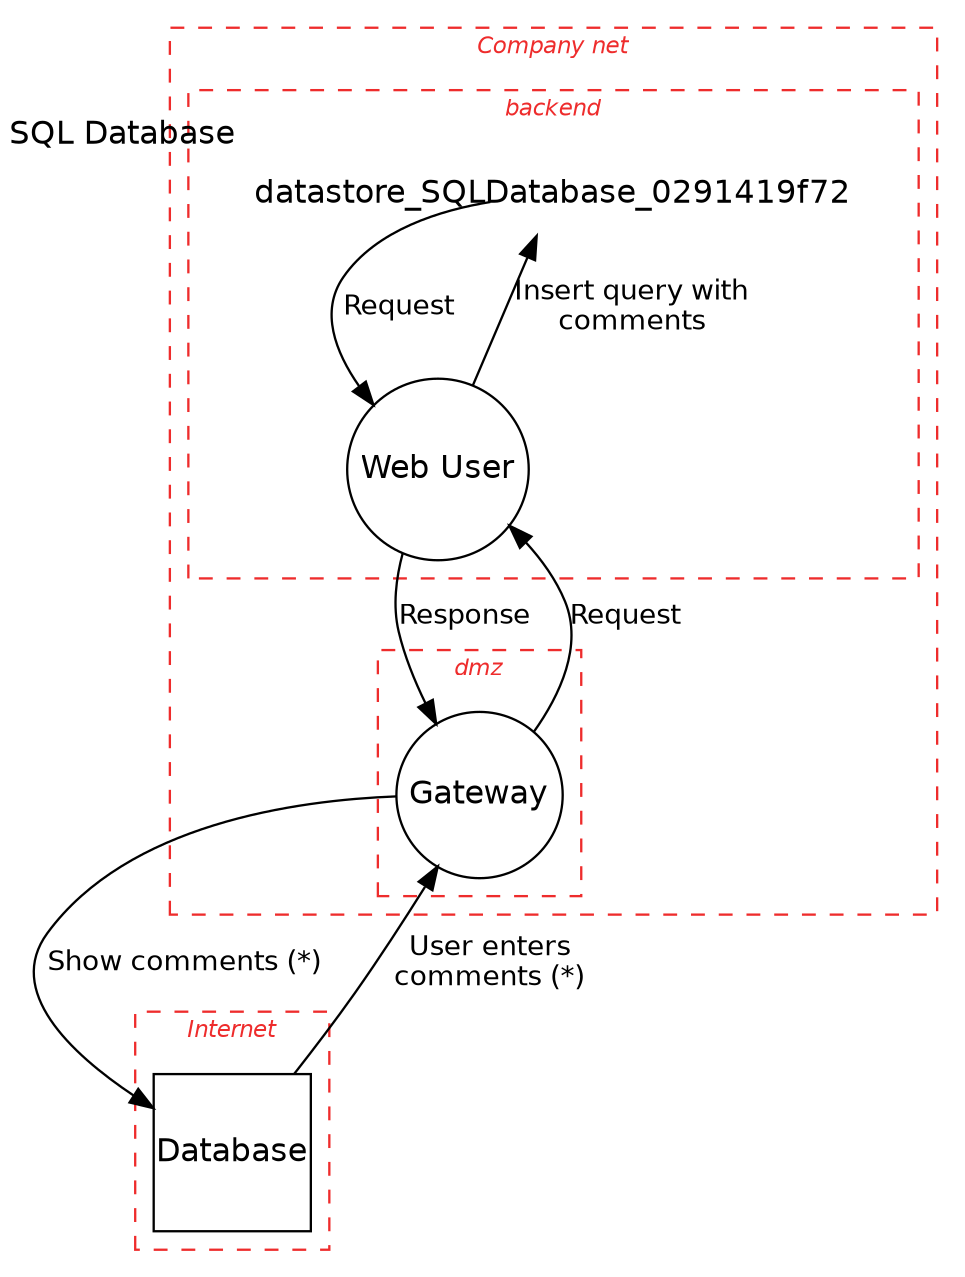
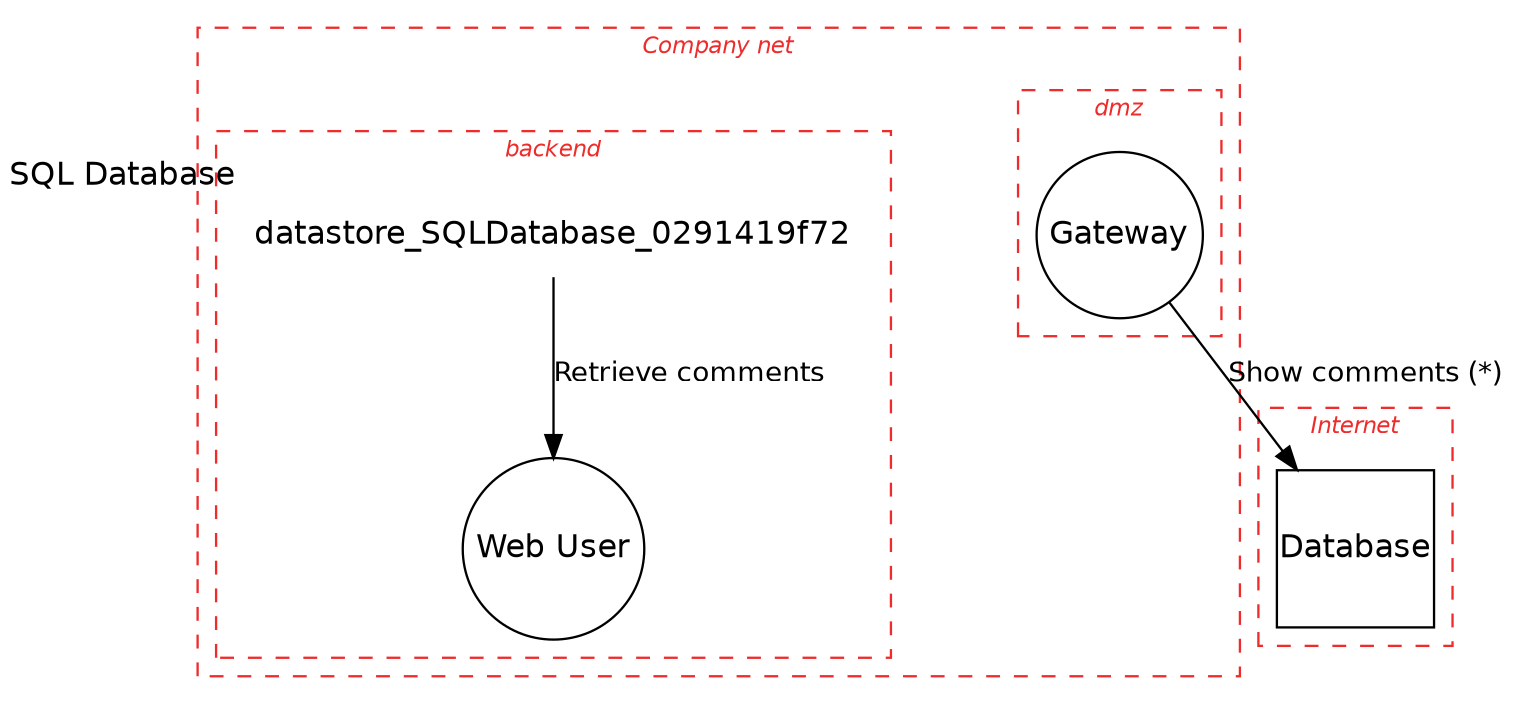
(400, 307) -> (690, 374)
(500, 321) -> none
(398, 630) -> none
(571, 635) -> none
(362, 982) -> none
